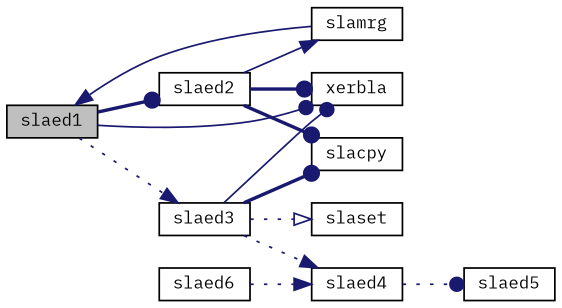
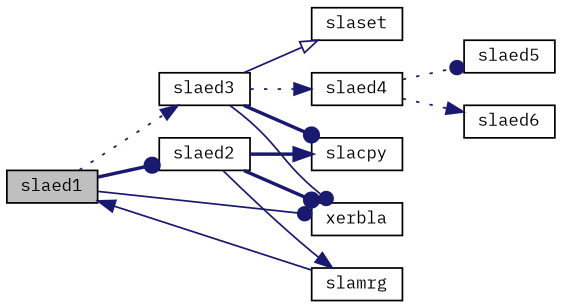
(287, 124) -> (267, 154)
(272, 219) -> (273, 60)
(272, 284) -> (425, 103)
